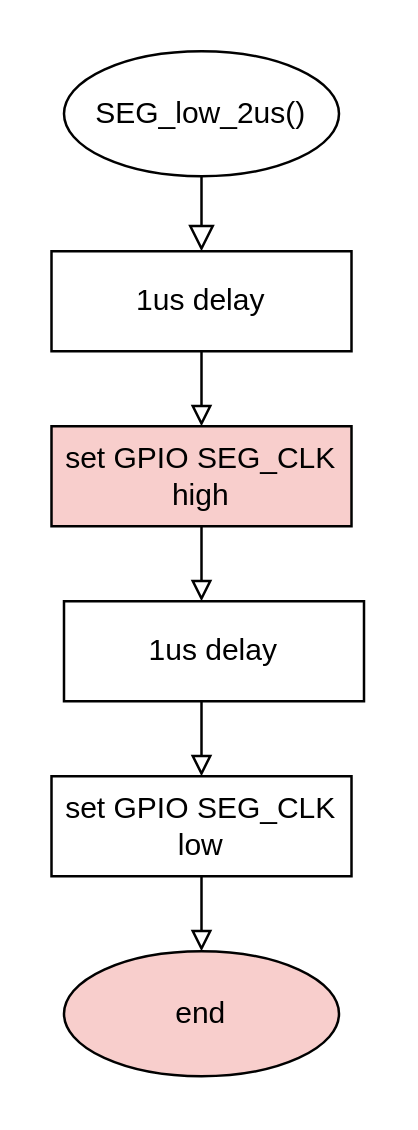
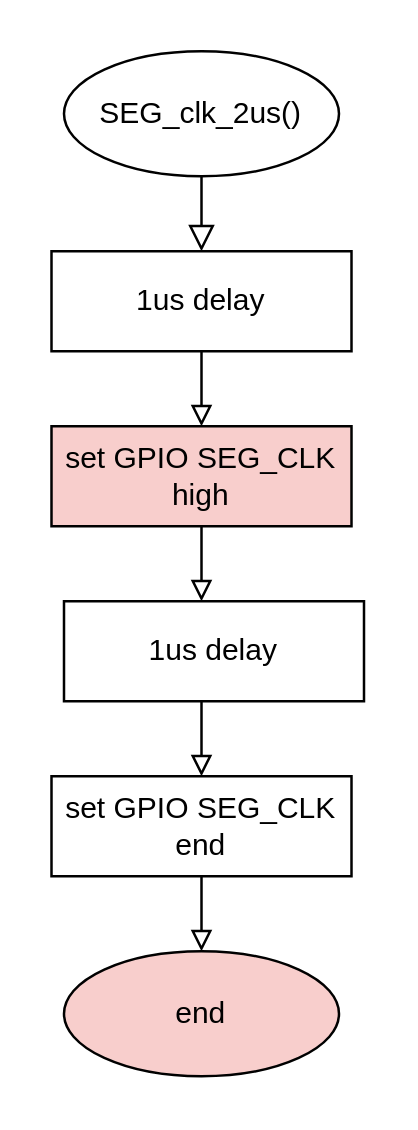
(201, 114) -> (201, 114)
(201, 826) -> (201, 826)
